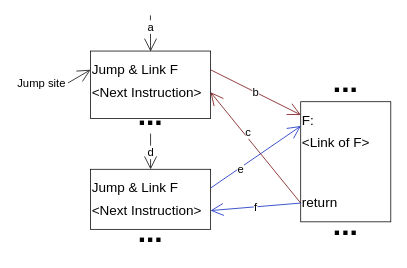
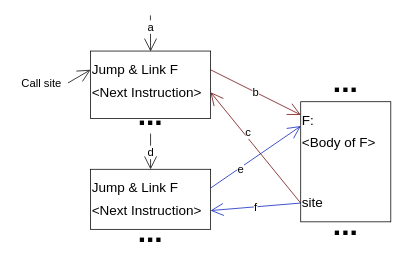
(42, 83) -> (42, 83)
(338, 143) -> (340, 143)
(325, 203) -> (315, 203)
